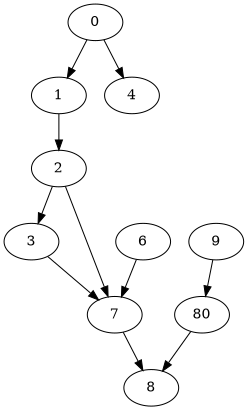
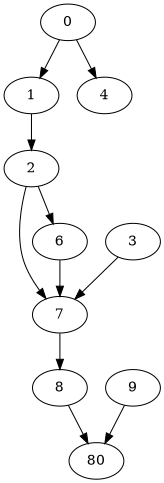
(47, 200) -> (44, 200)
(180, 347) -> (76, 420)
